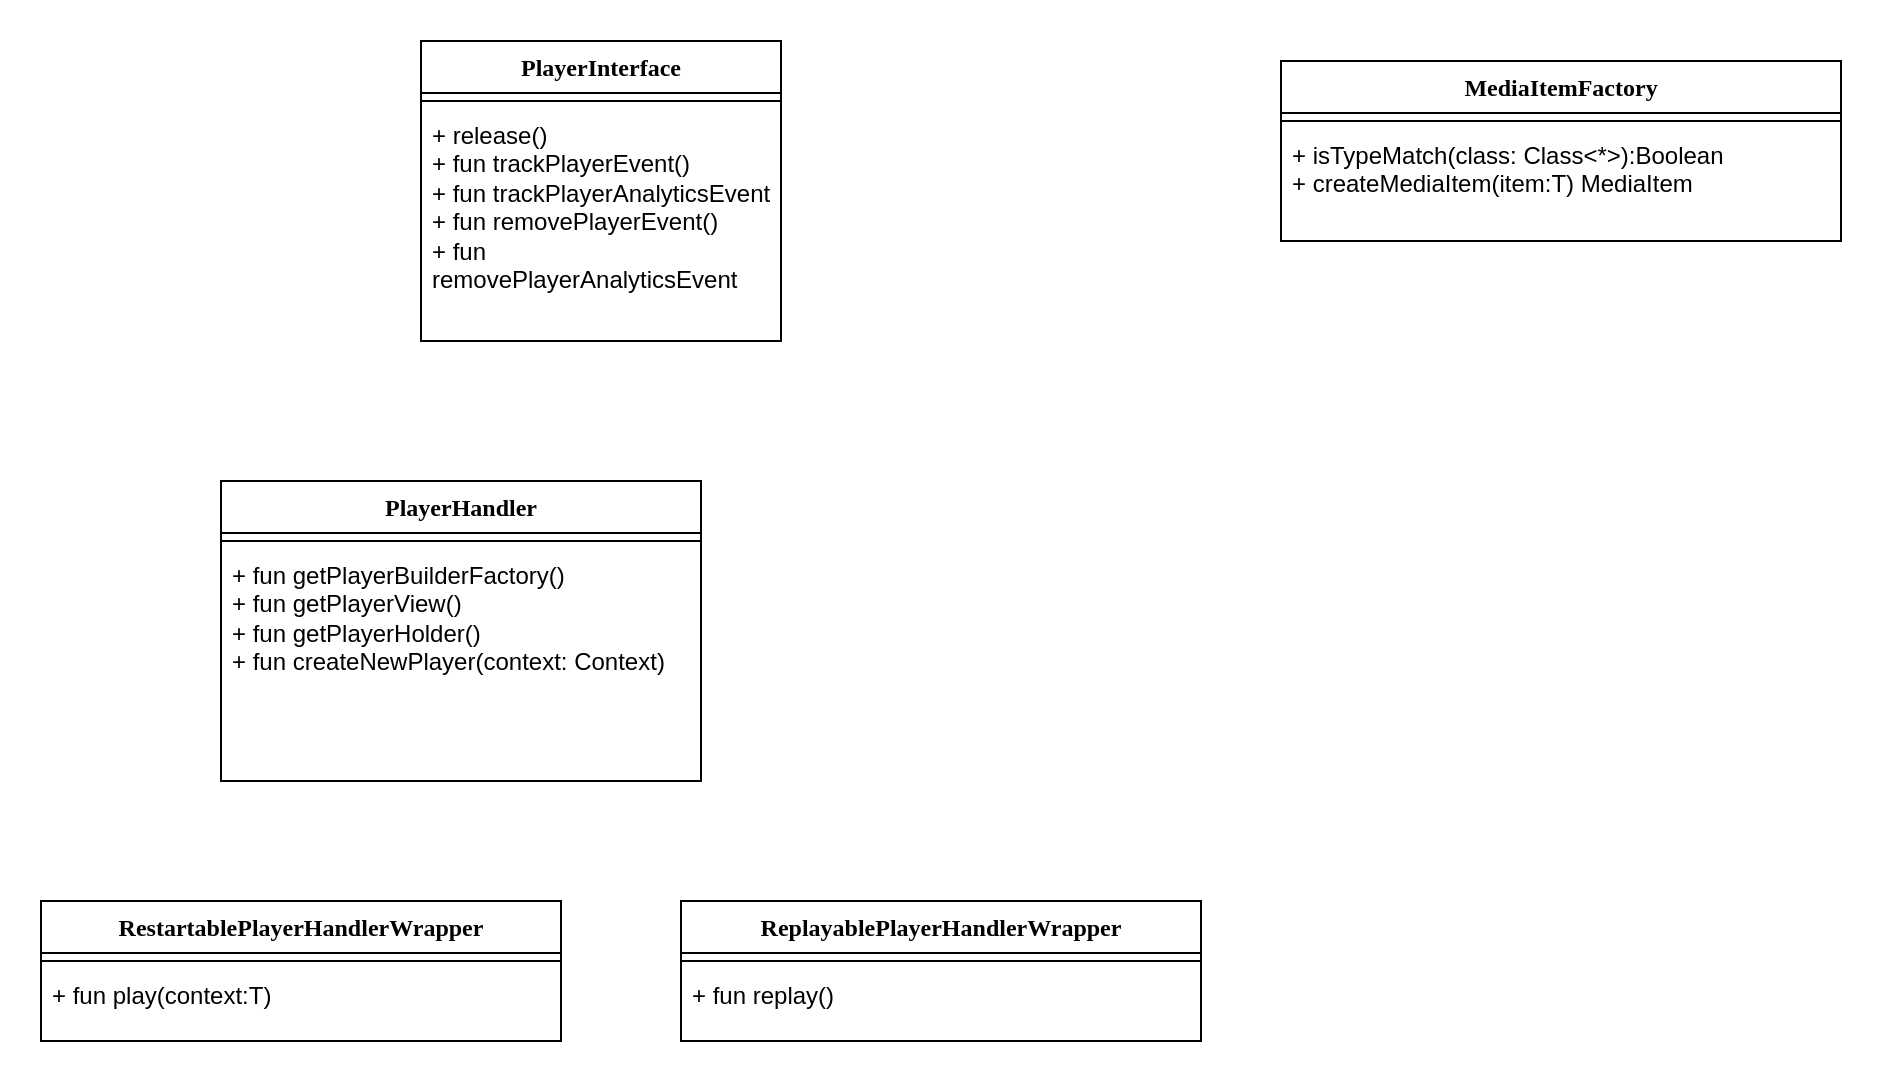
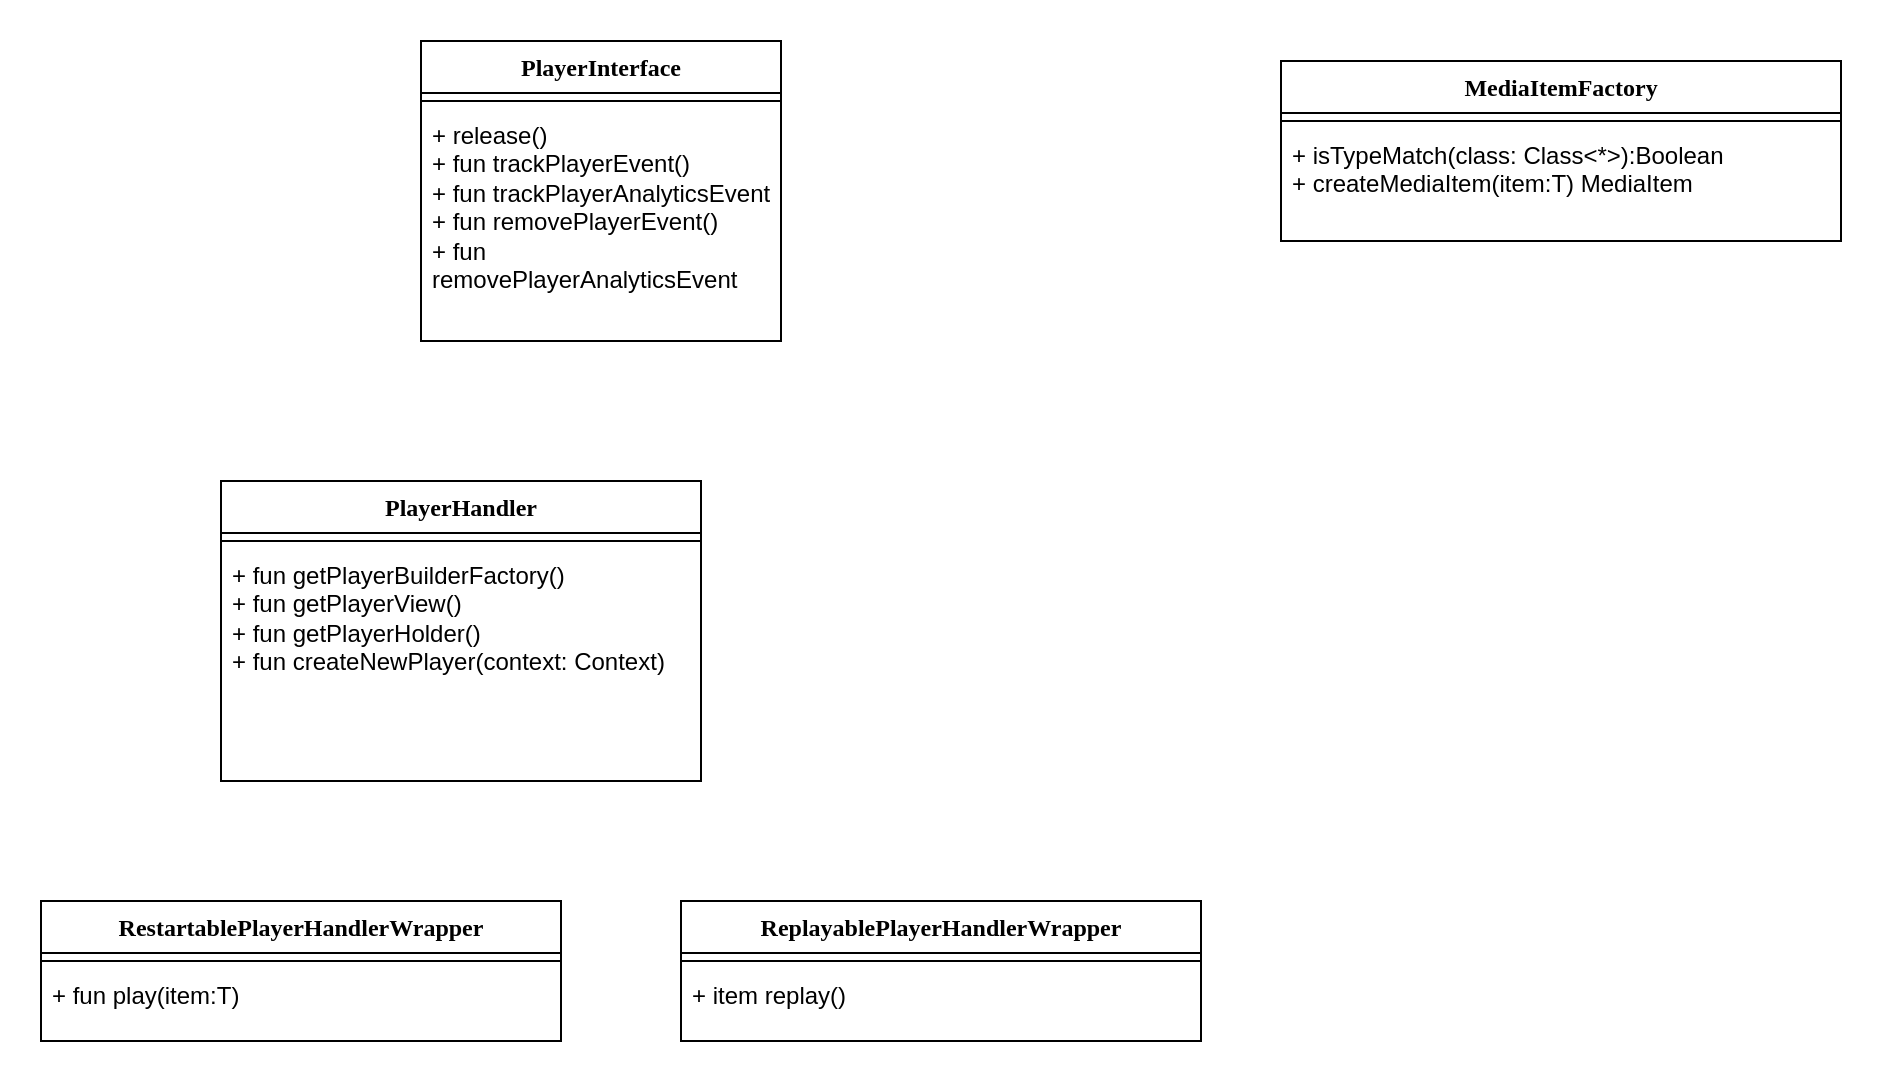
(182, 997) -> (158, 997)
(778, 997) -> (781, 997)
